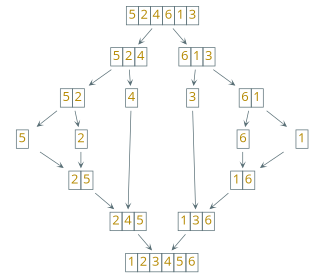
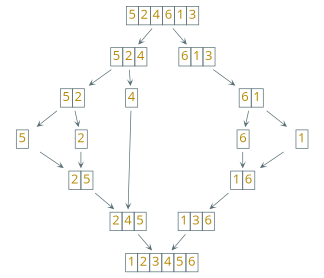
(192, 98) -> none
